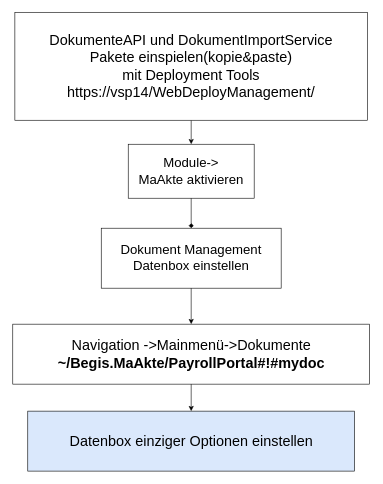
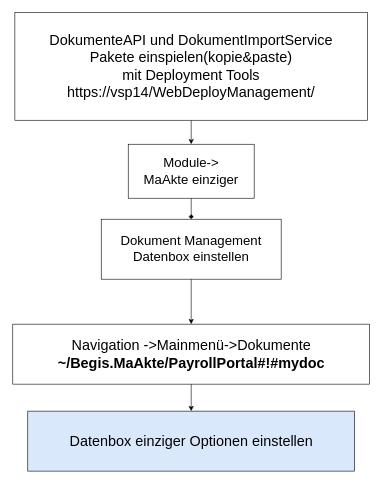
(191, 171) -> (191, 171)
(191, 258) -> (191, 249)
